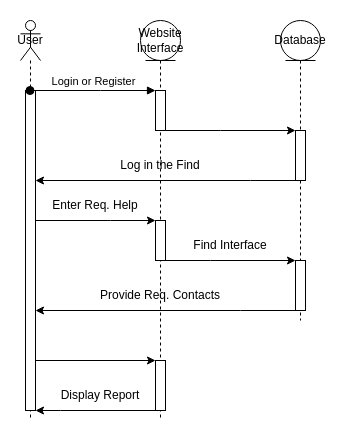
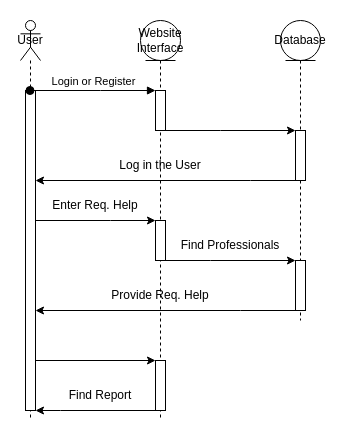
(161, 166) -> (161, 166)
(231, 246) -> (231, 246)
(161, 296) -> (161, 296)
(101, 396) -> (101, 396)
